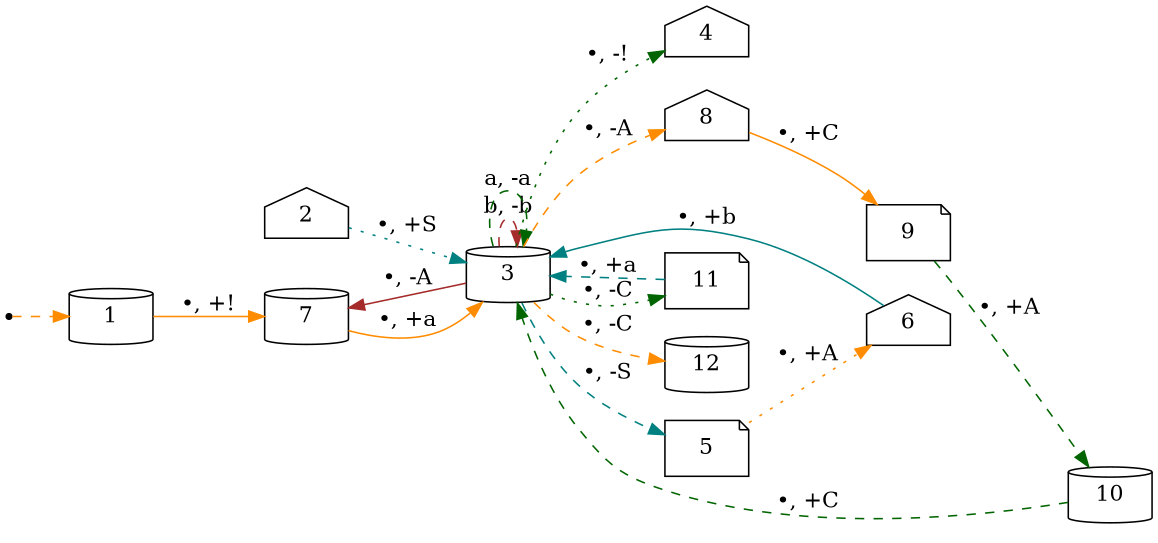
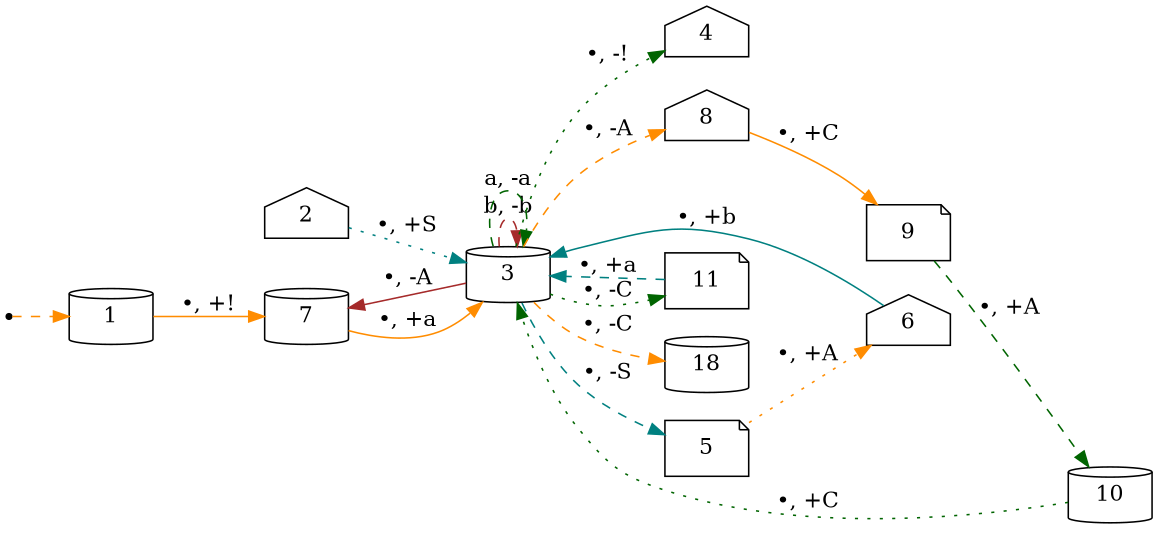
(707, 365) -> (707, 365)
(750, 509) -> (750, 509)
